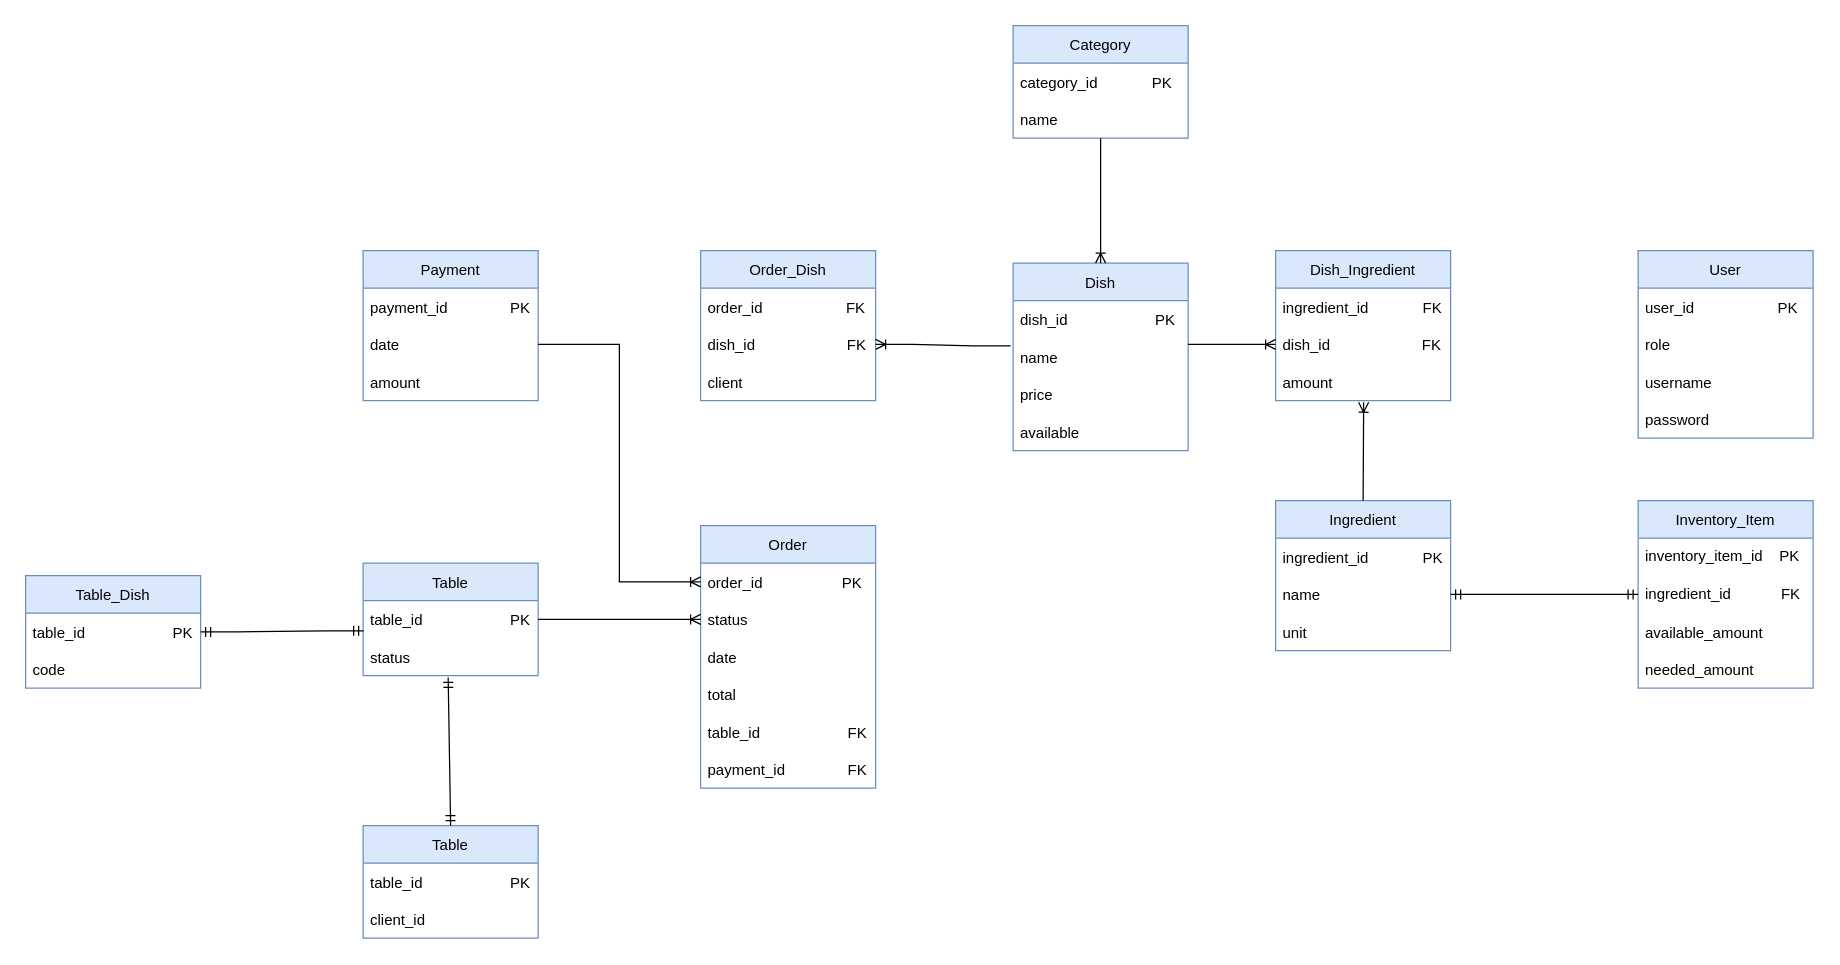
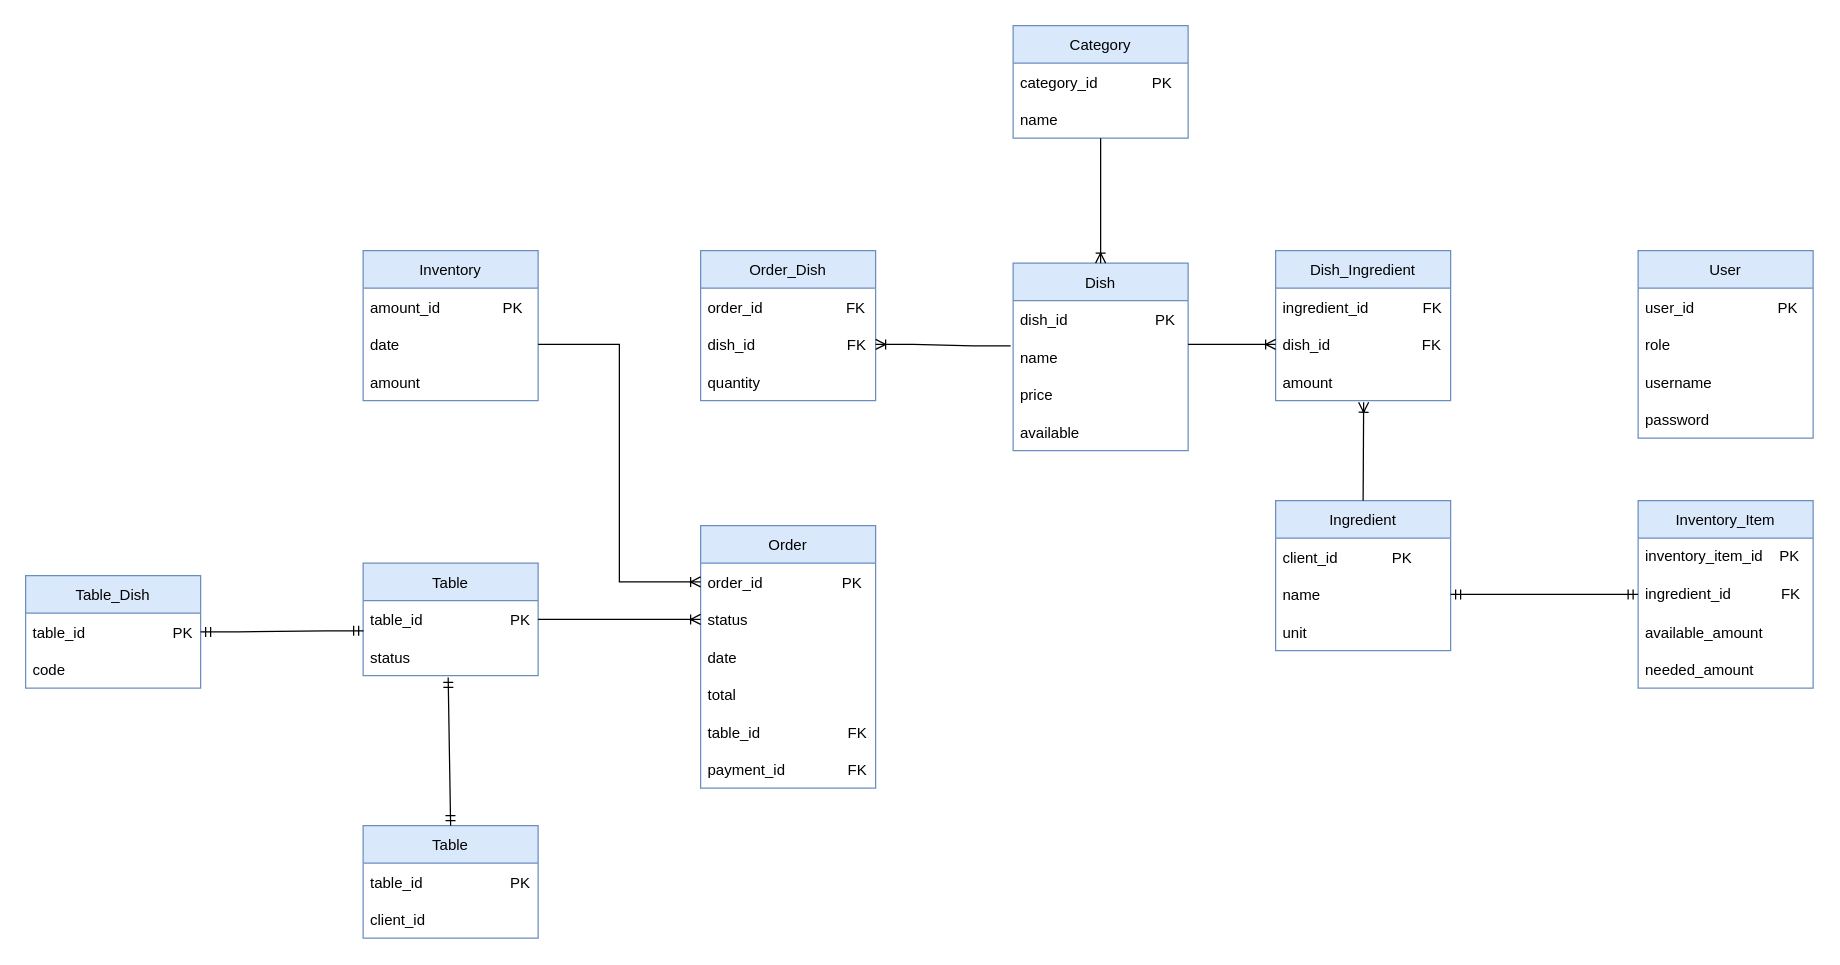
(450, 270) -> (450, 270)
(468, 308) -> (464, 308)
(729, 383) -> (739, 383)
(1383, 558) -> (1366, 558)
